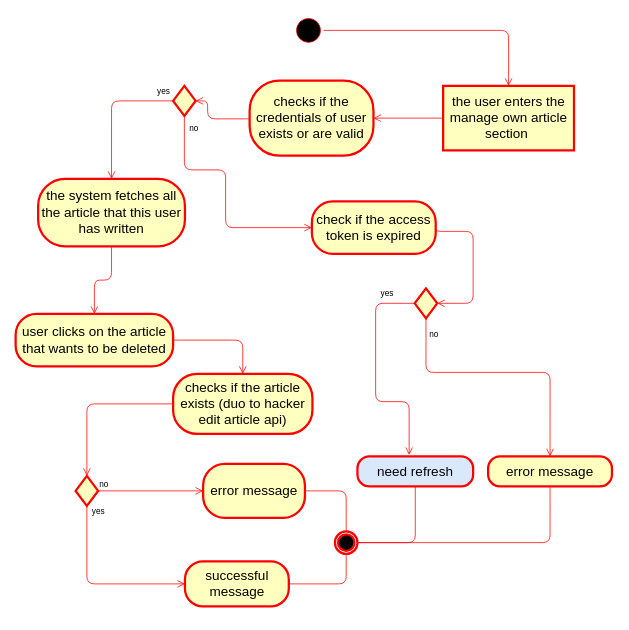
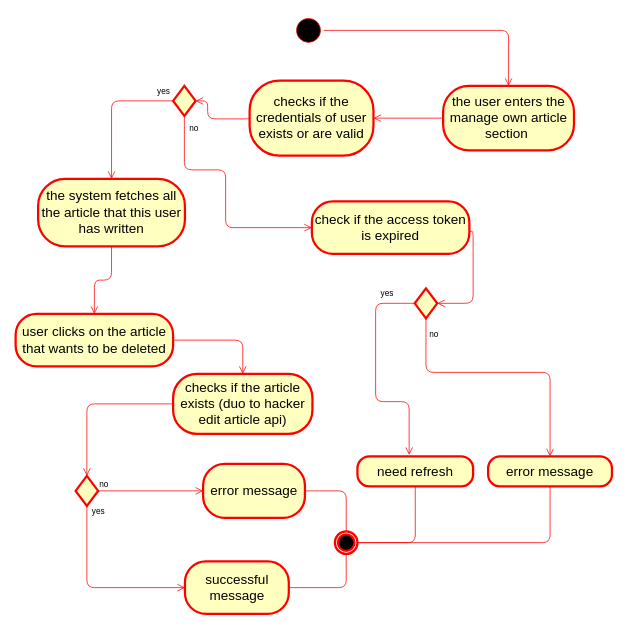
(508, 118) -> (508, 118)
(374, 228) -> (390, 228)
(415, 471) -> (415, 471)
(237, 584) -> (237, 588)
